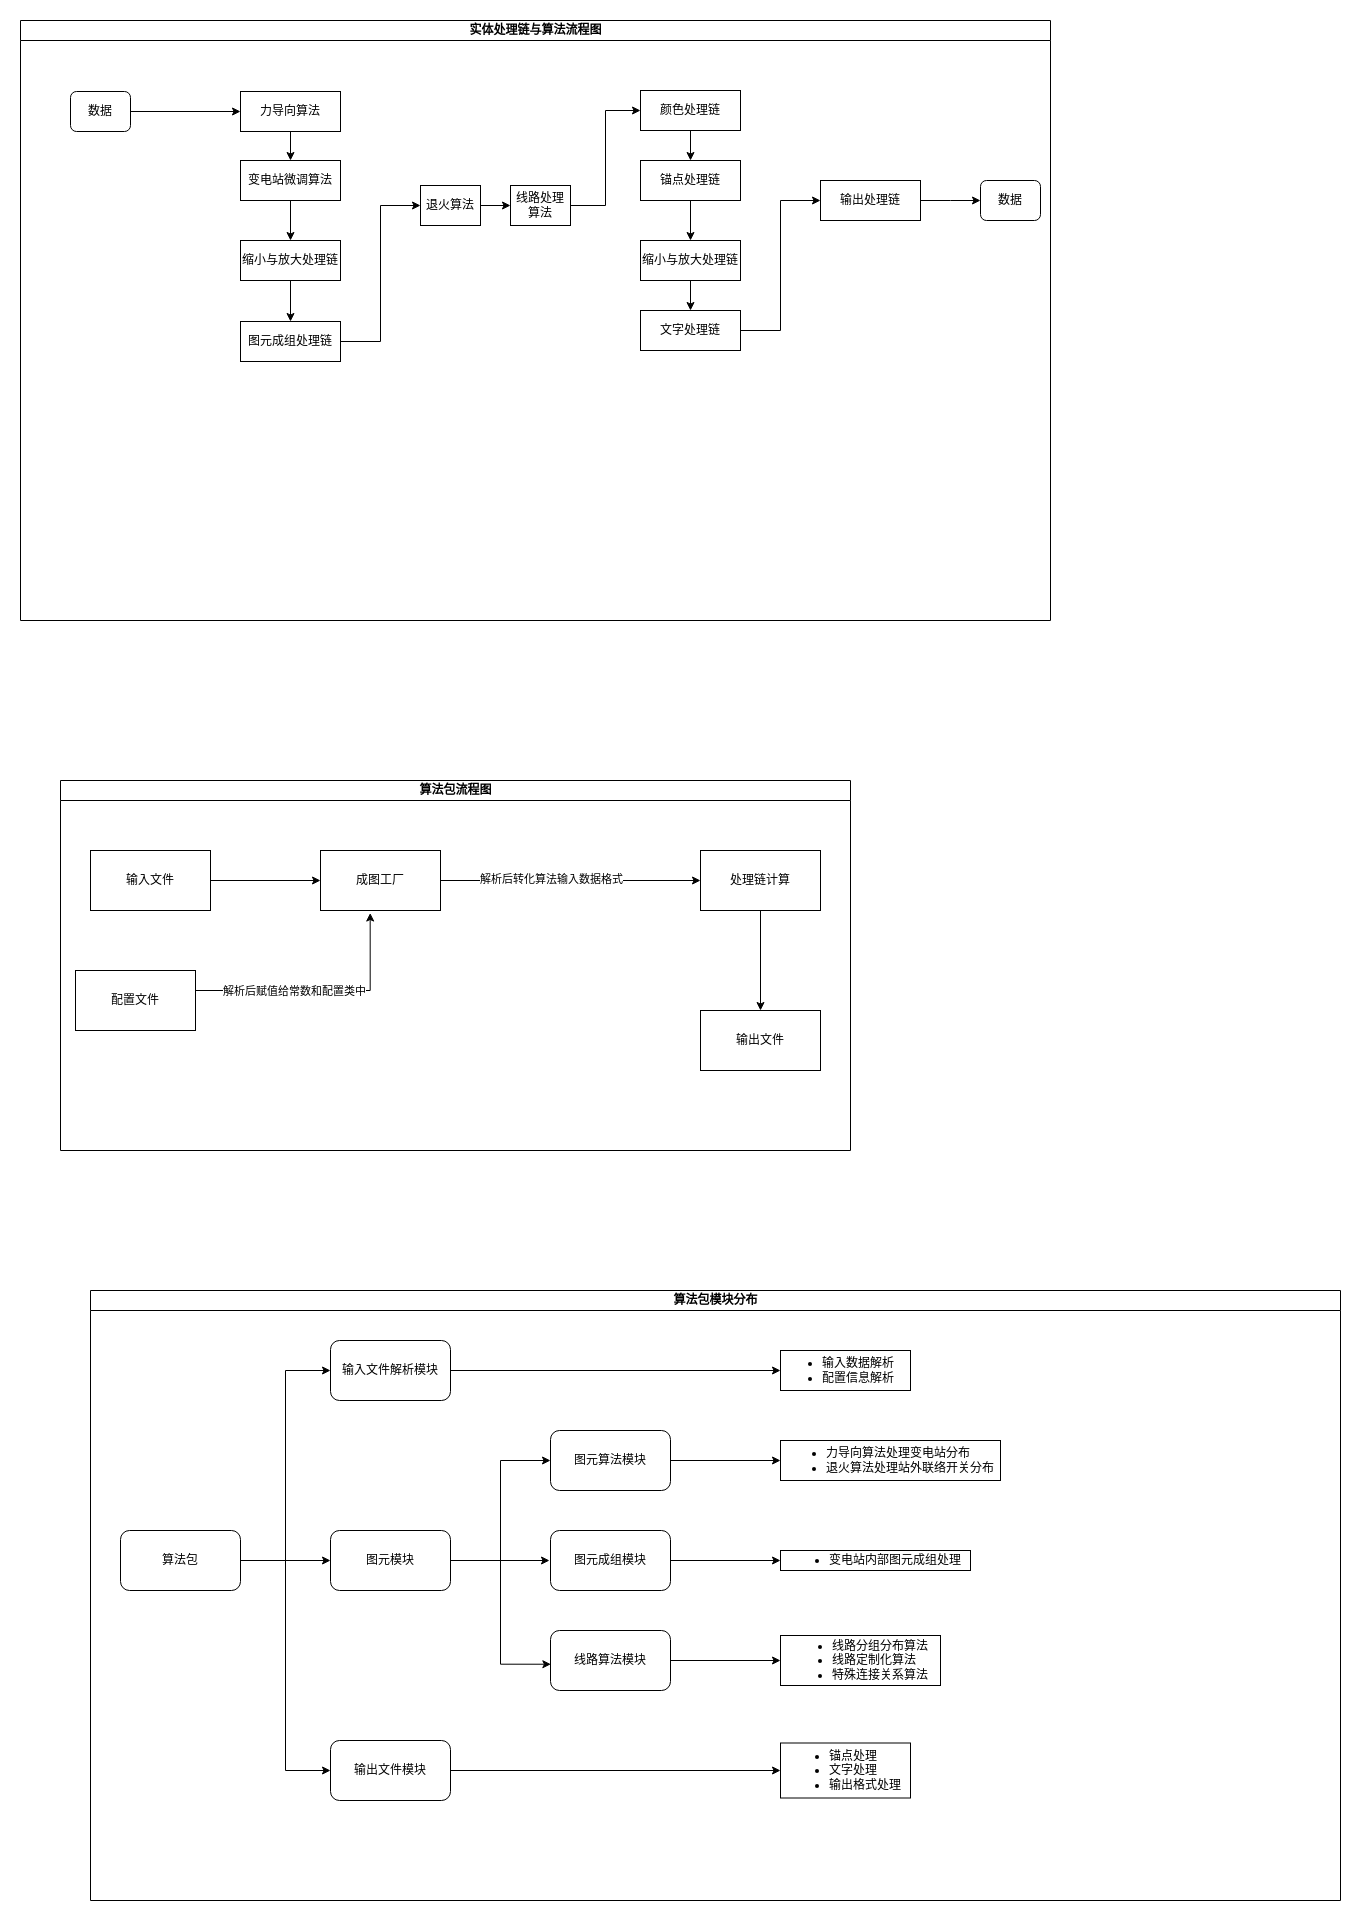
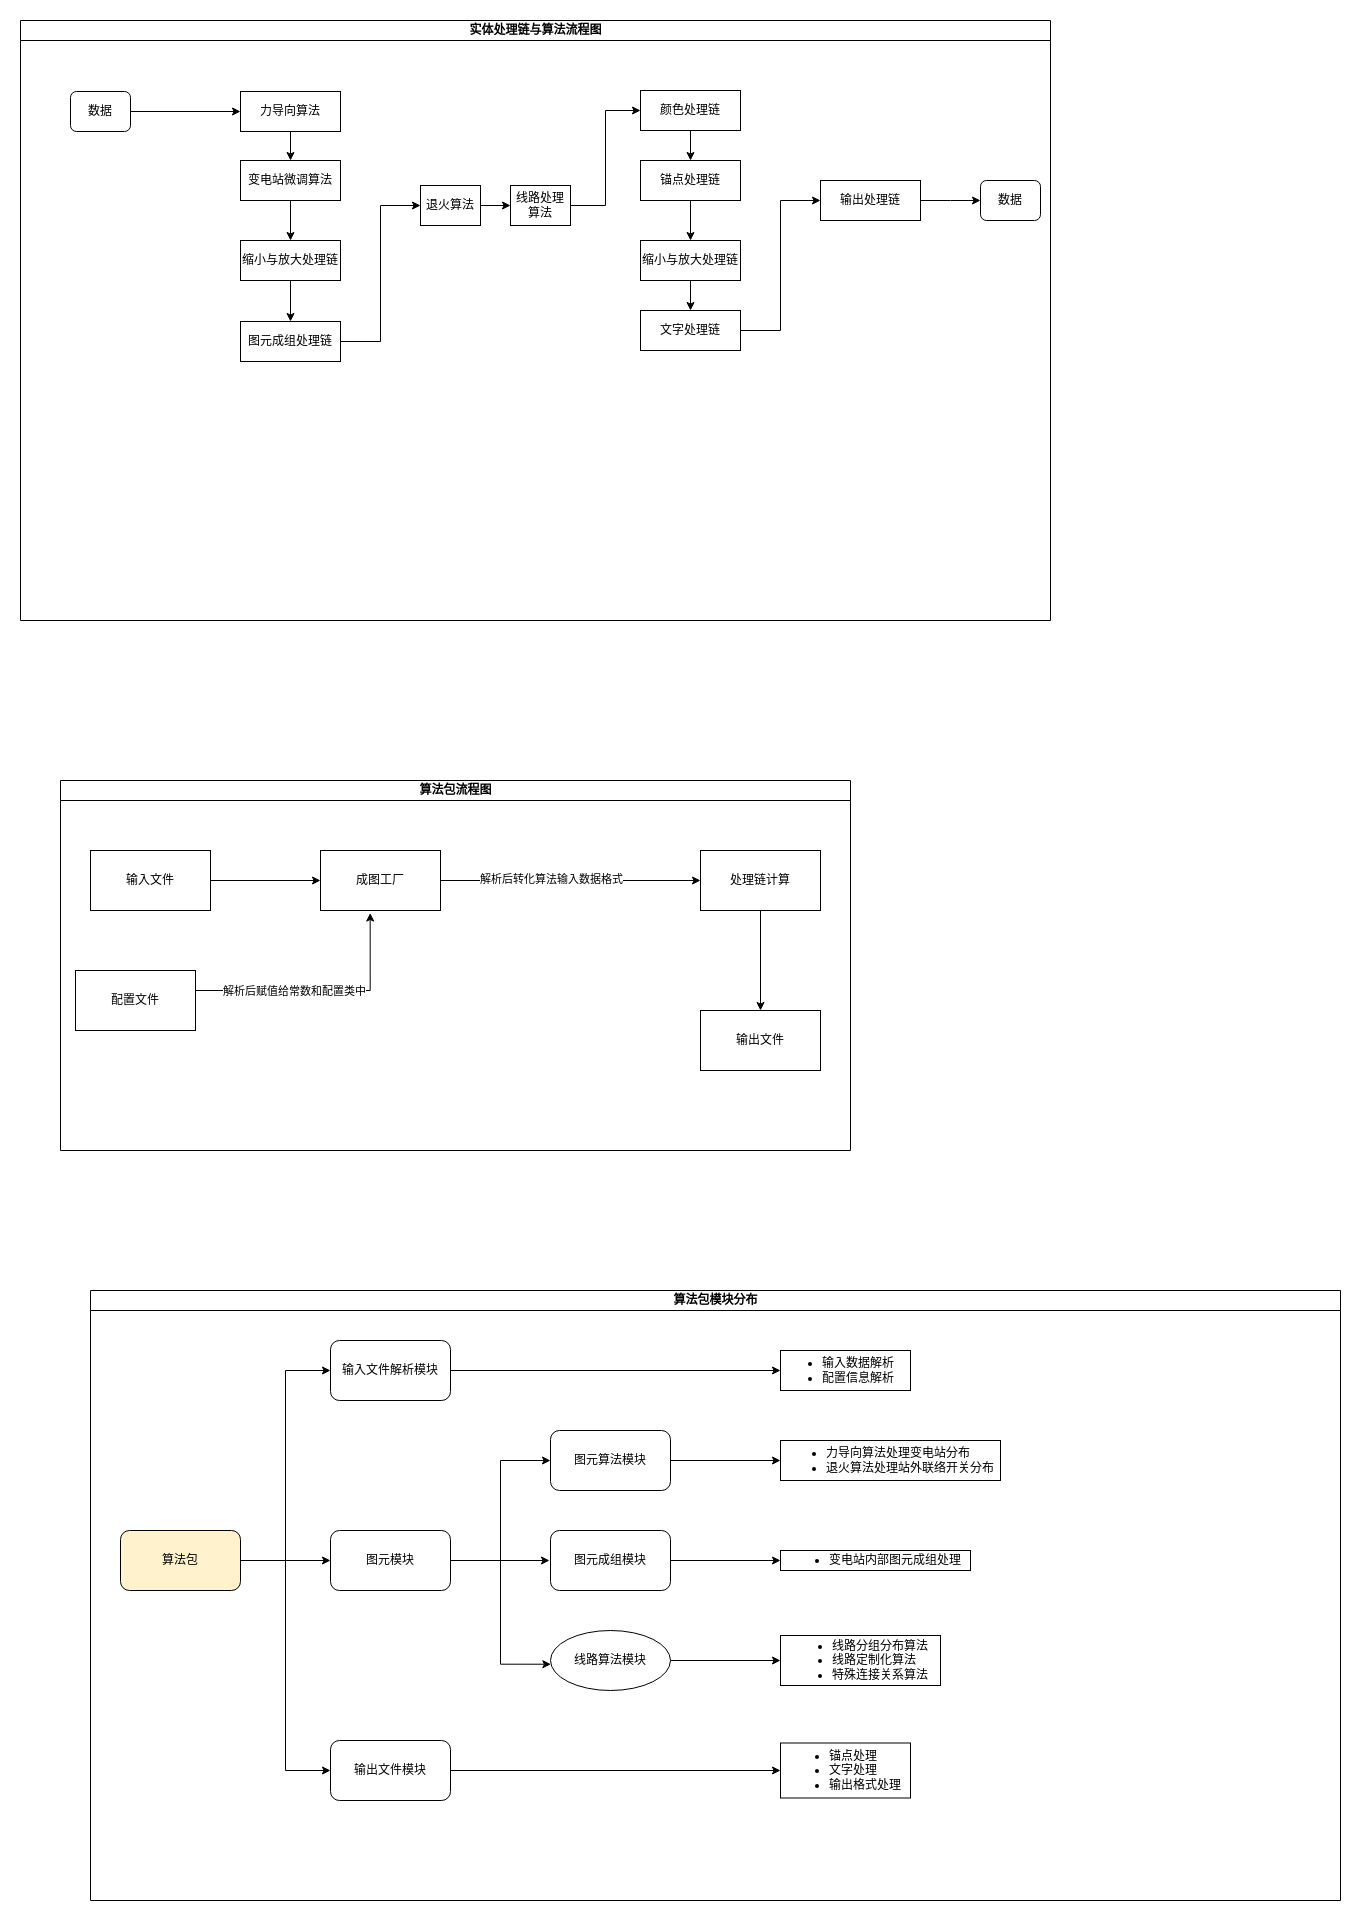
(181, 1561) -> (181, 1561)
(611, 1661) -> (611, 1661)
